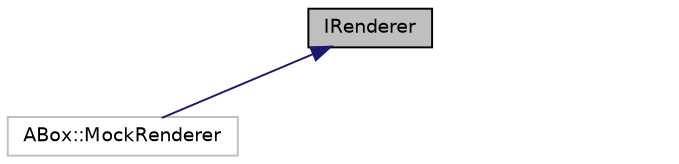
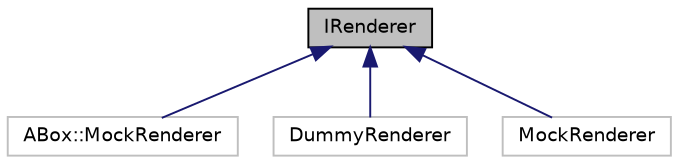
none -> (370, 136)
none -> (587, 136)
